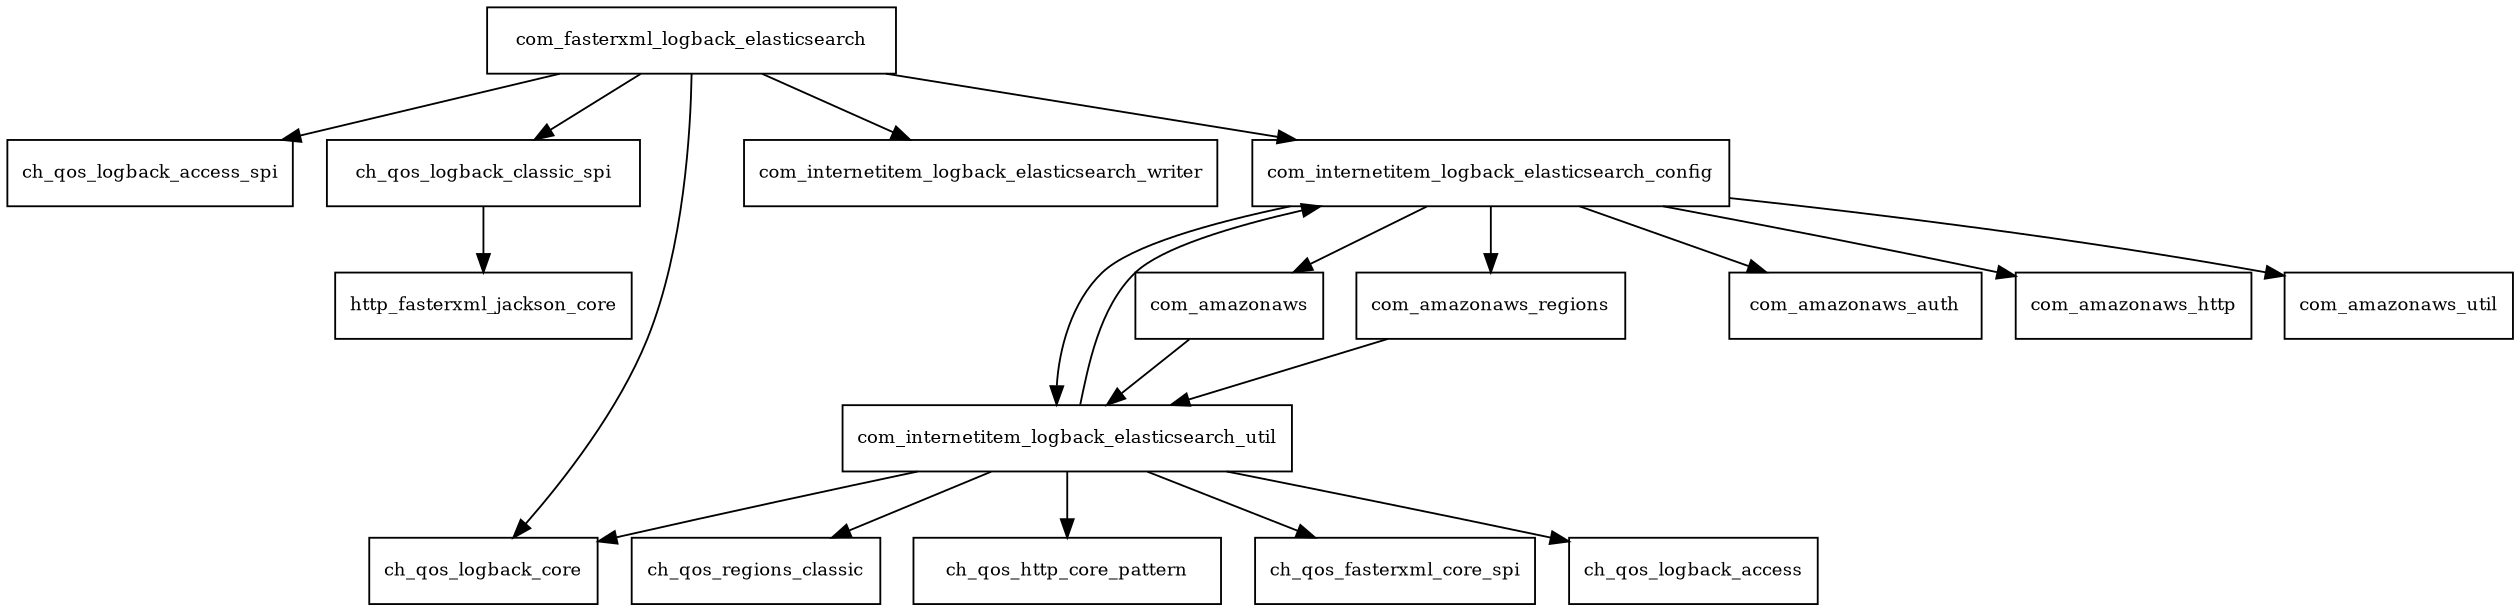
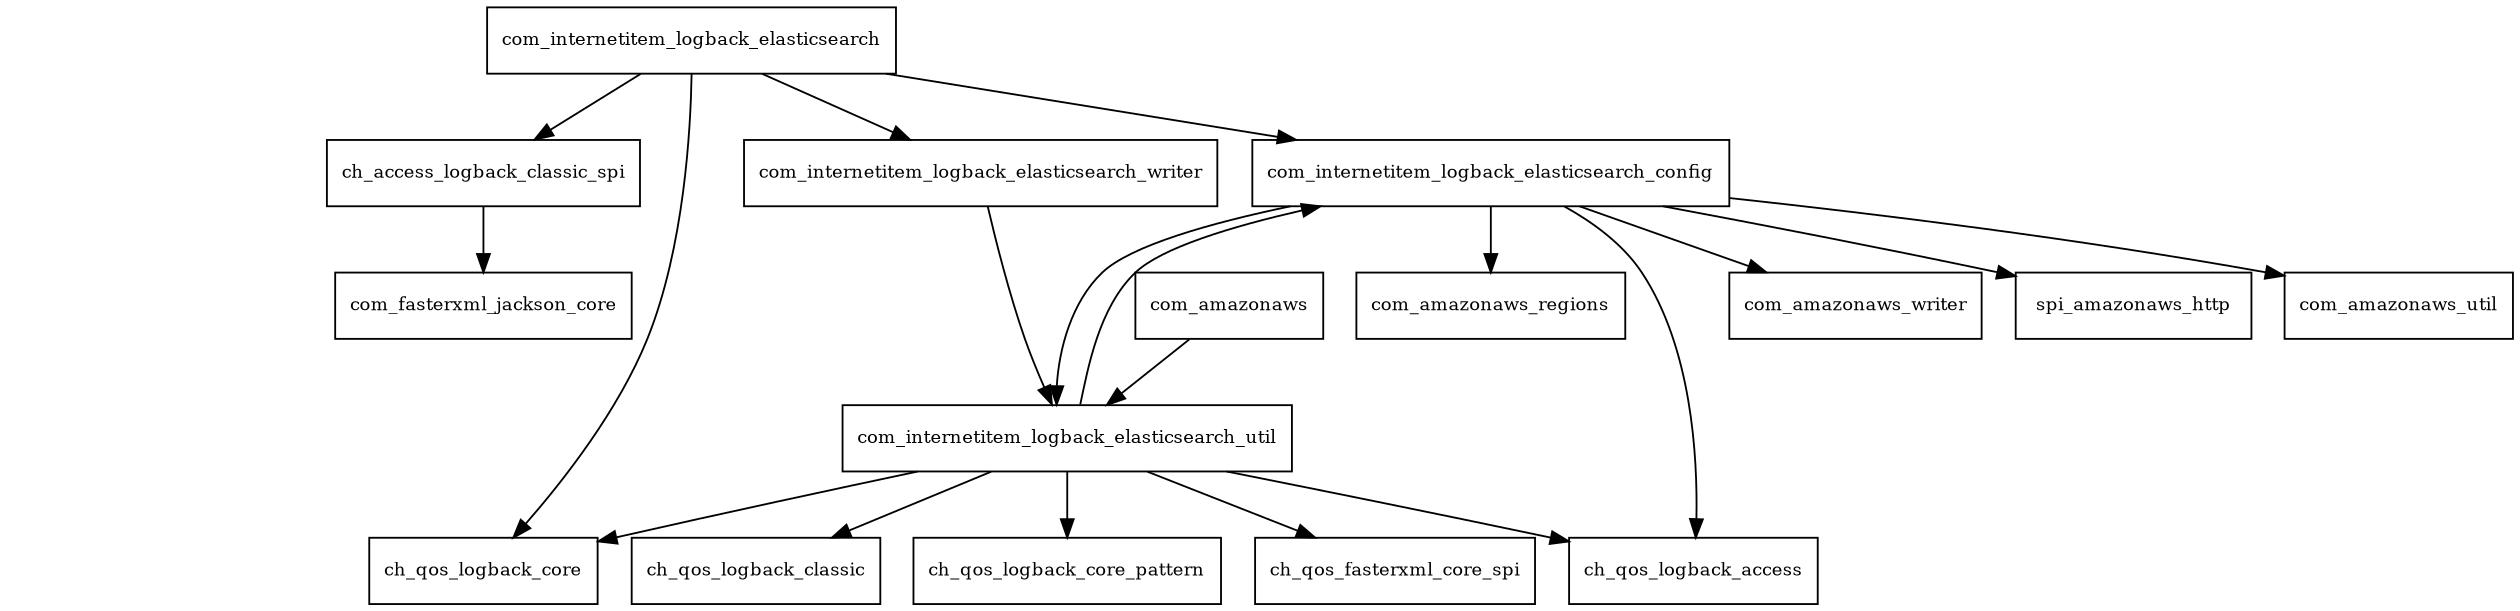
(692, 41) -> (692, 41)
(150, 173) -> none
(483, 173) -> (483, 173)
(1369, 235) -> (1674, 342)
(483, 306) -> (483, 306)
(1855, 306) -> (1855, 306)
(2134, 306) -> (2134, 306)
(1288, 369) -> (1012, 298)
(756, 571) -> (756, 571)
(1067, 571) -> (1067, 571)
